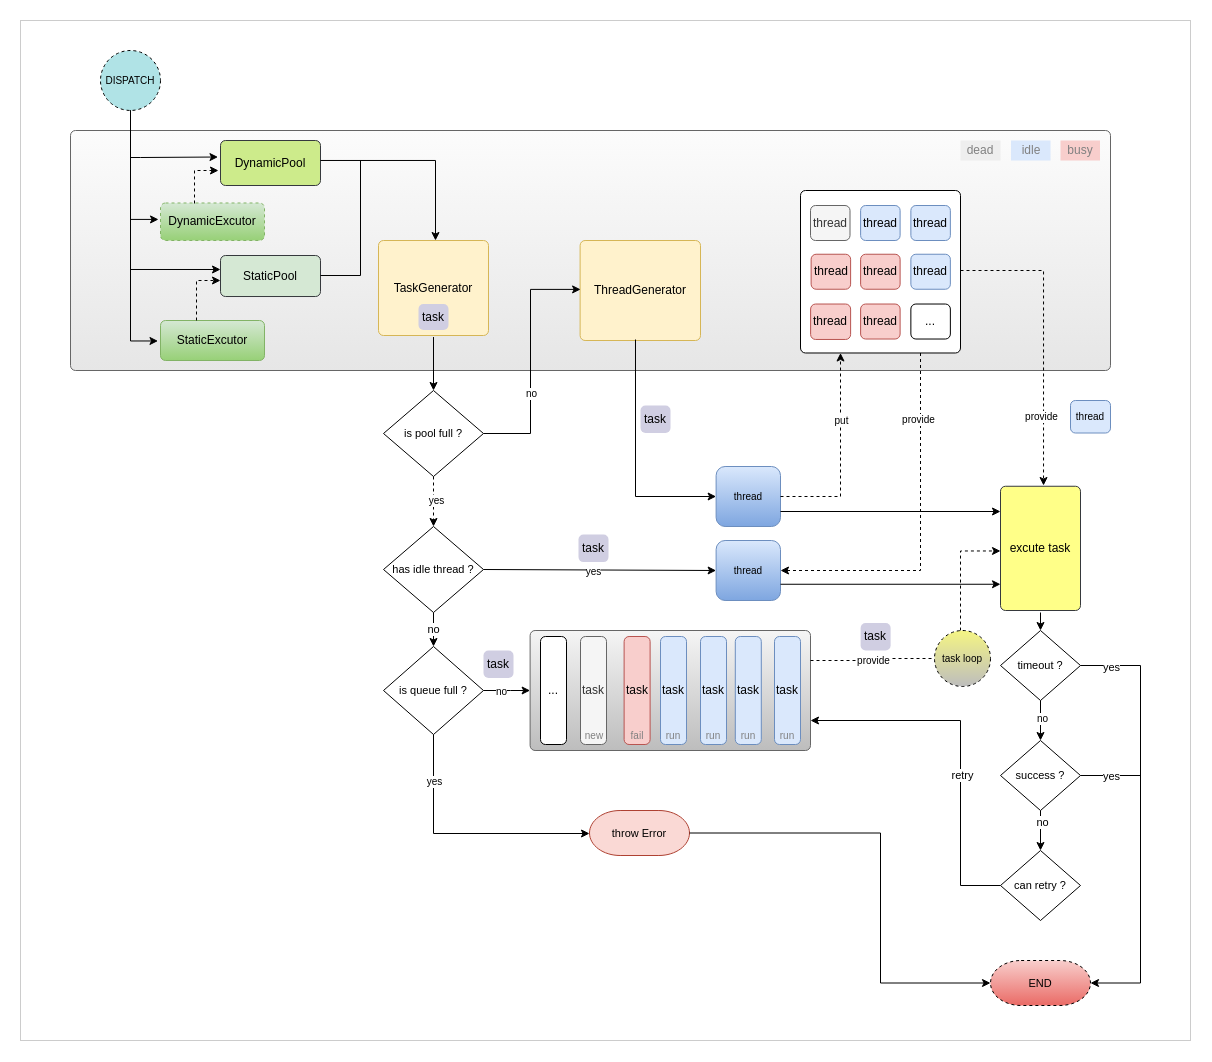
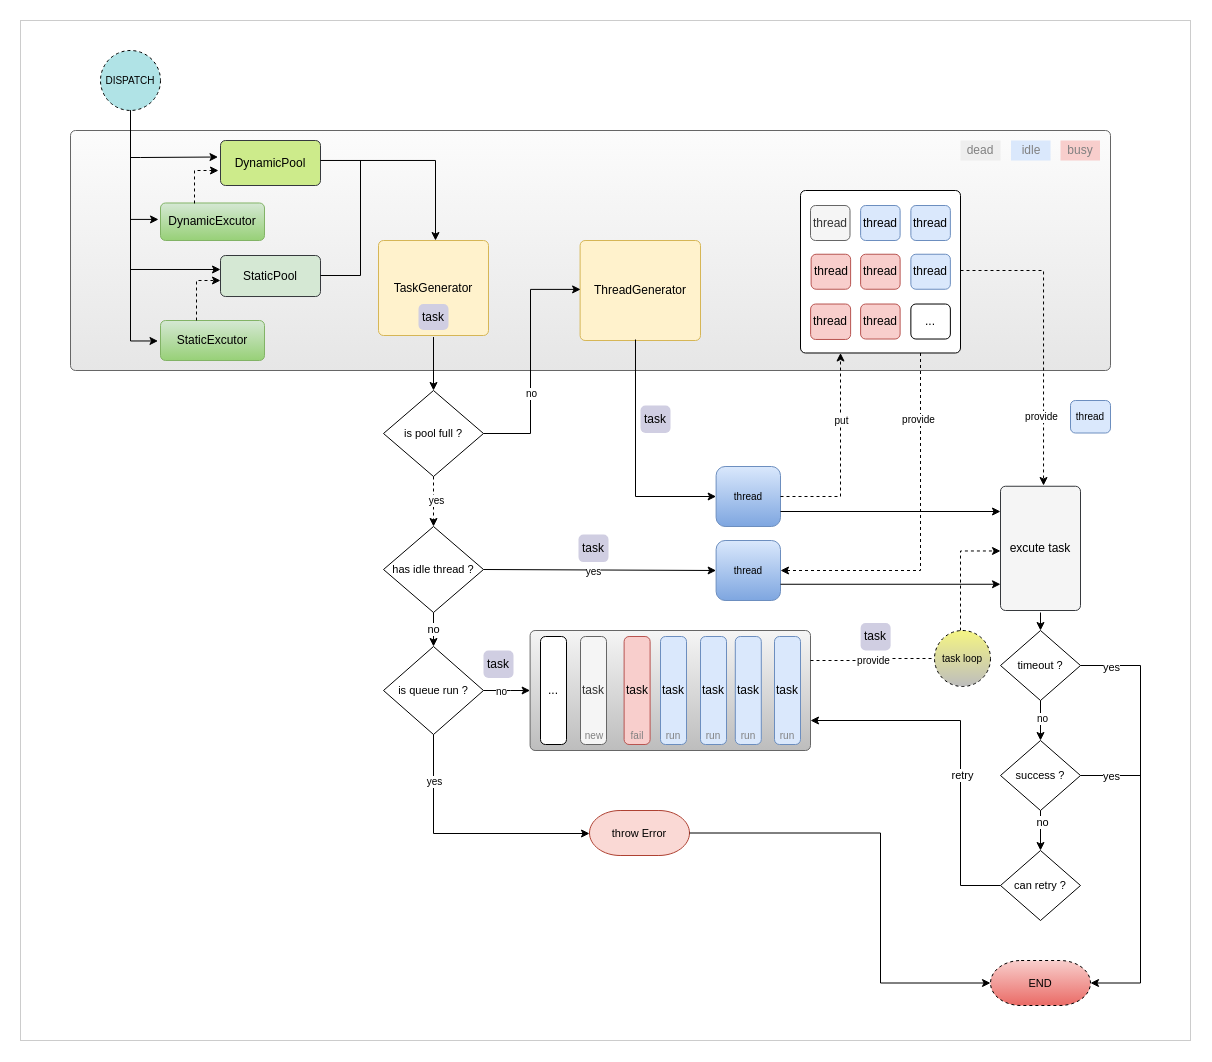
(213, 222) -> (213, 222)
(1041, 548) -> (1041, 548)
(434, 691) -> (434, 691)
